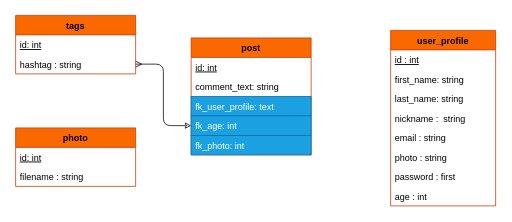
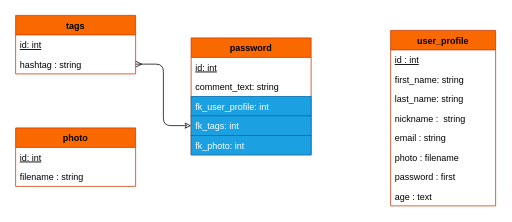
(251, 48) -> (251, 48)
(243, 107) -> (240, 107)
(219, 126) -> (222, 126)
(425, 158) -> (429, 158)
(413, 197) -> (416, 197)
